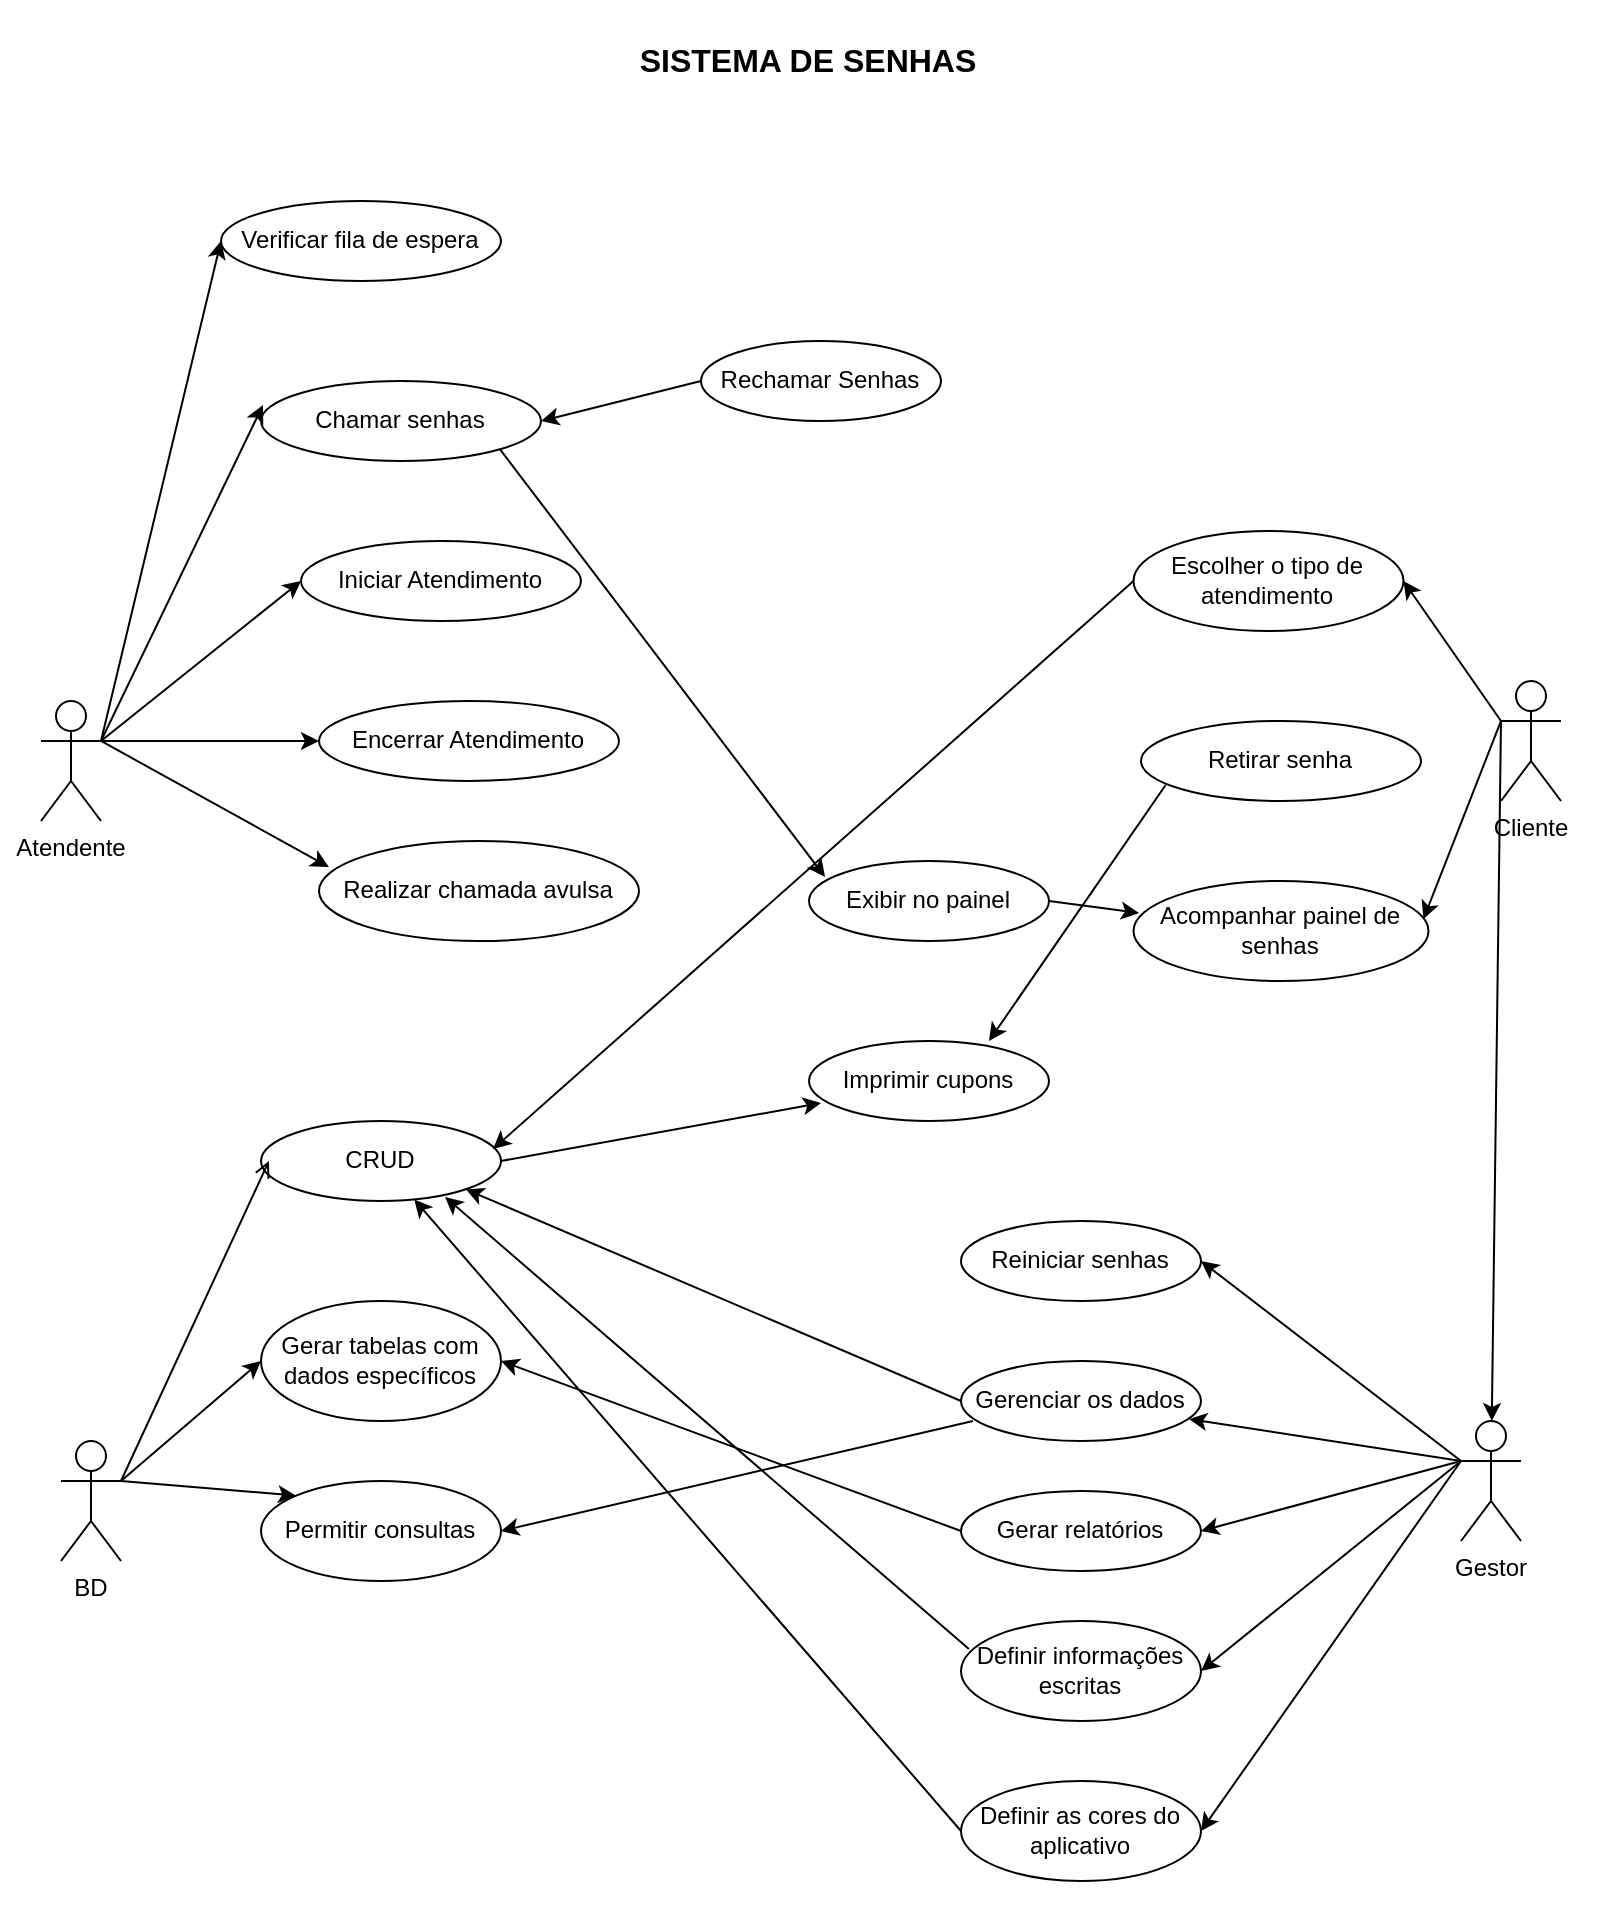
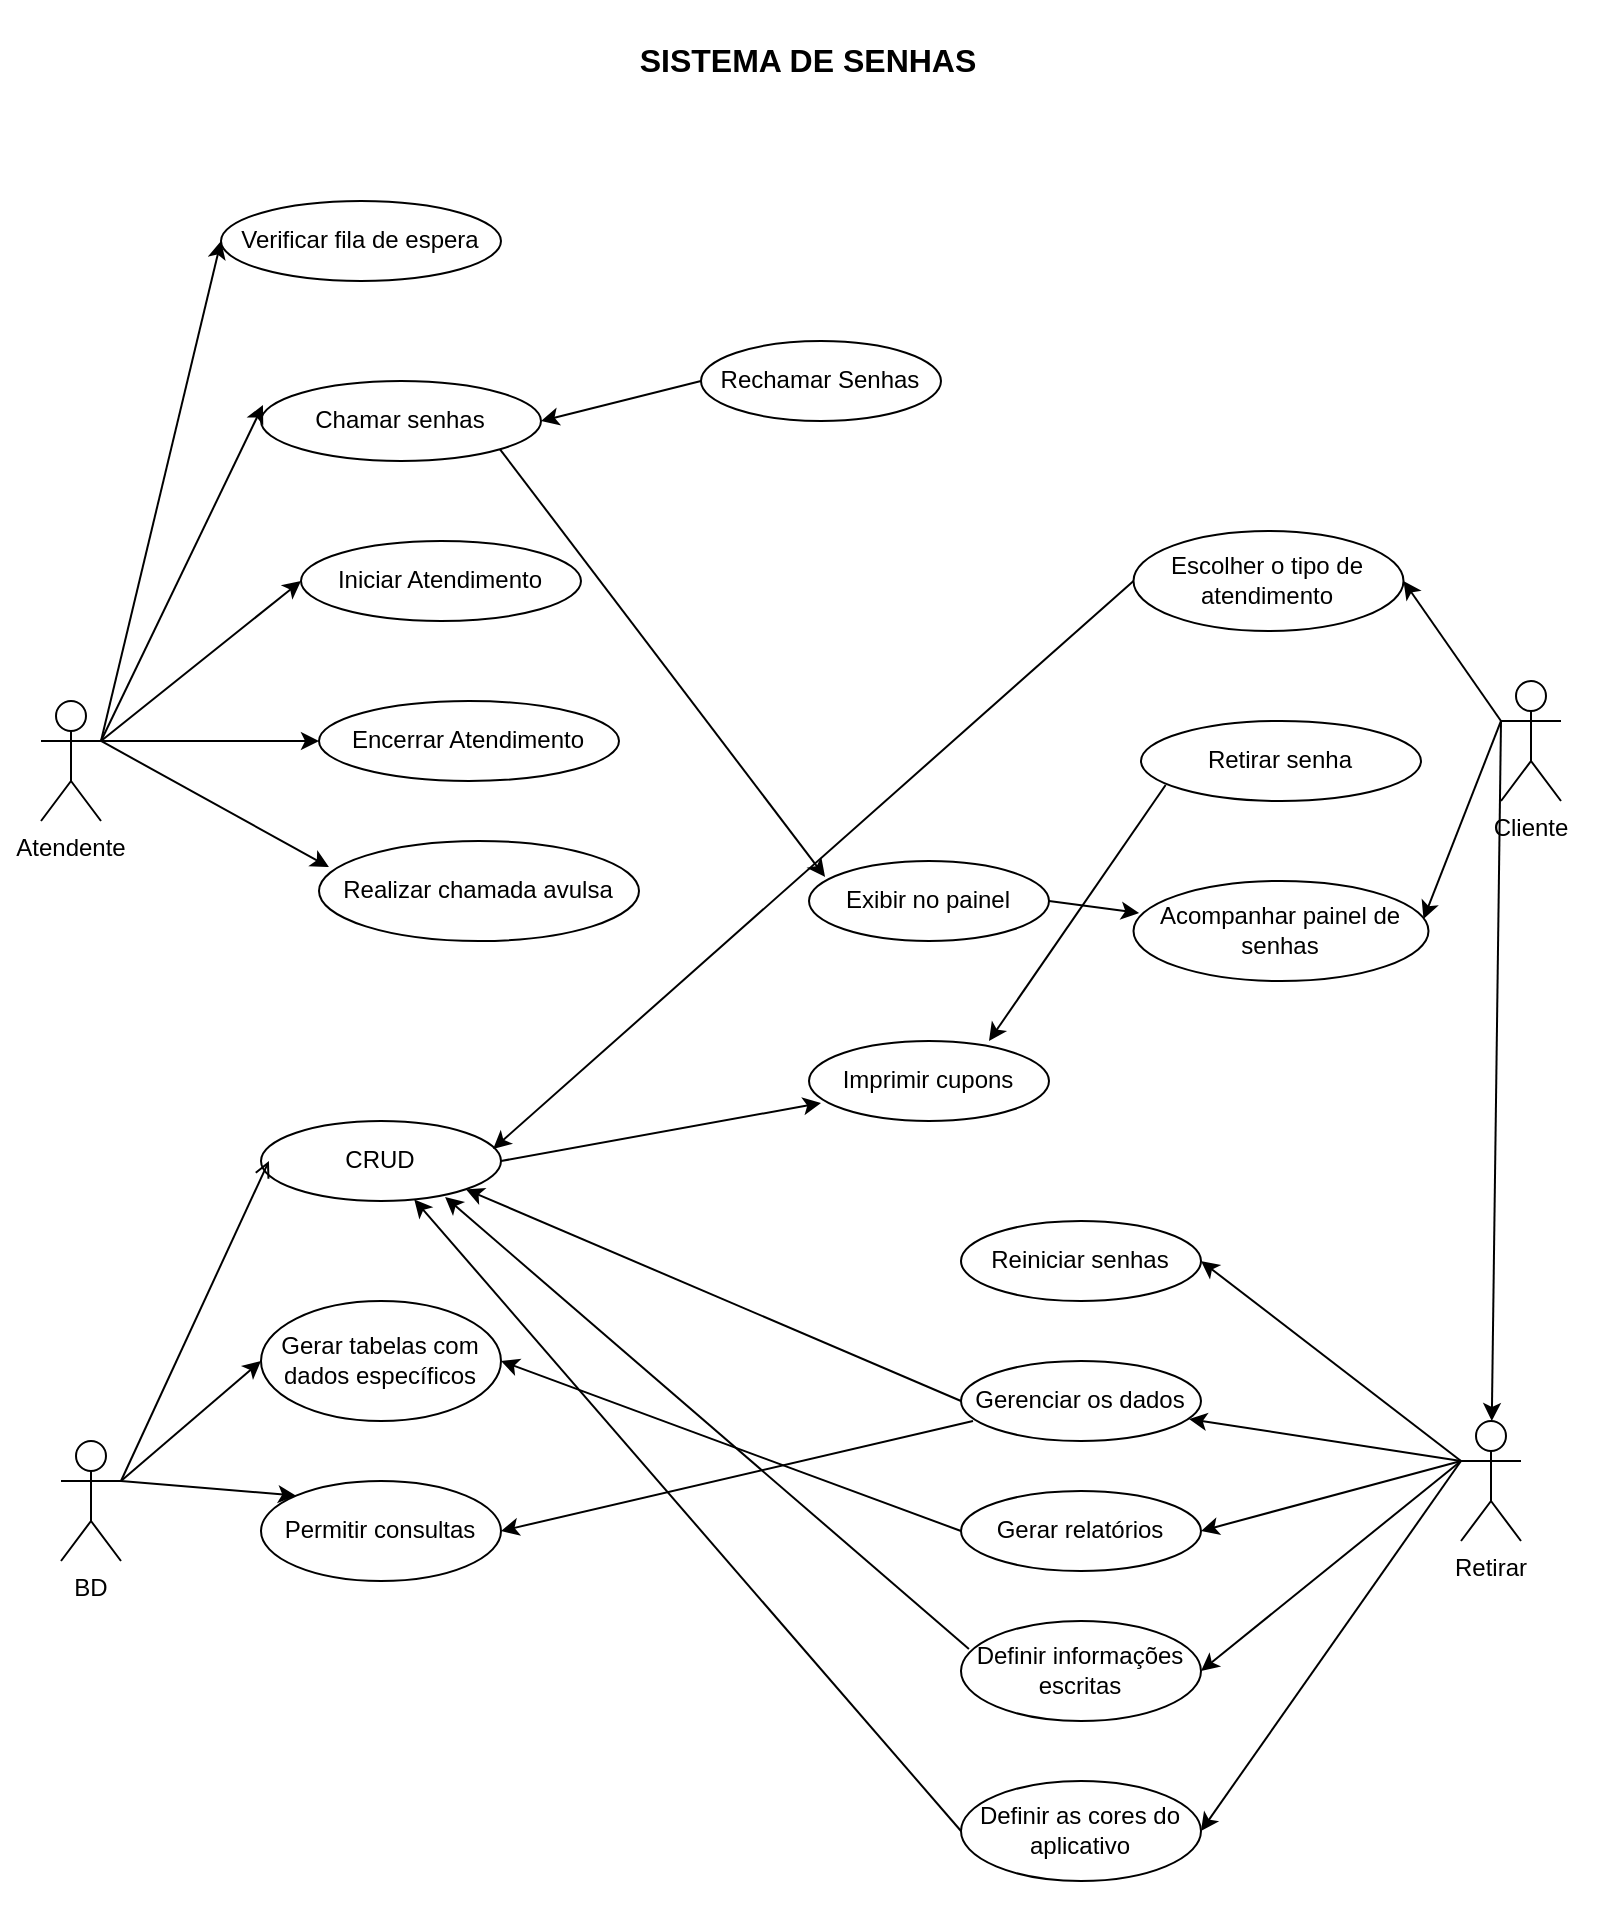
(1492, 1569) -> (1492, 1569)
